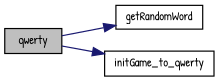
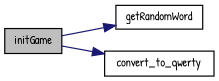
(33, 41) -> (33, 41)
(159, 64) -> (159, 64)
